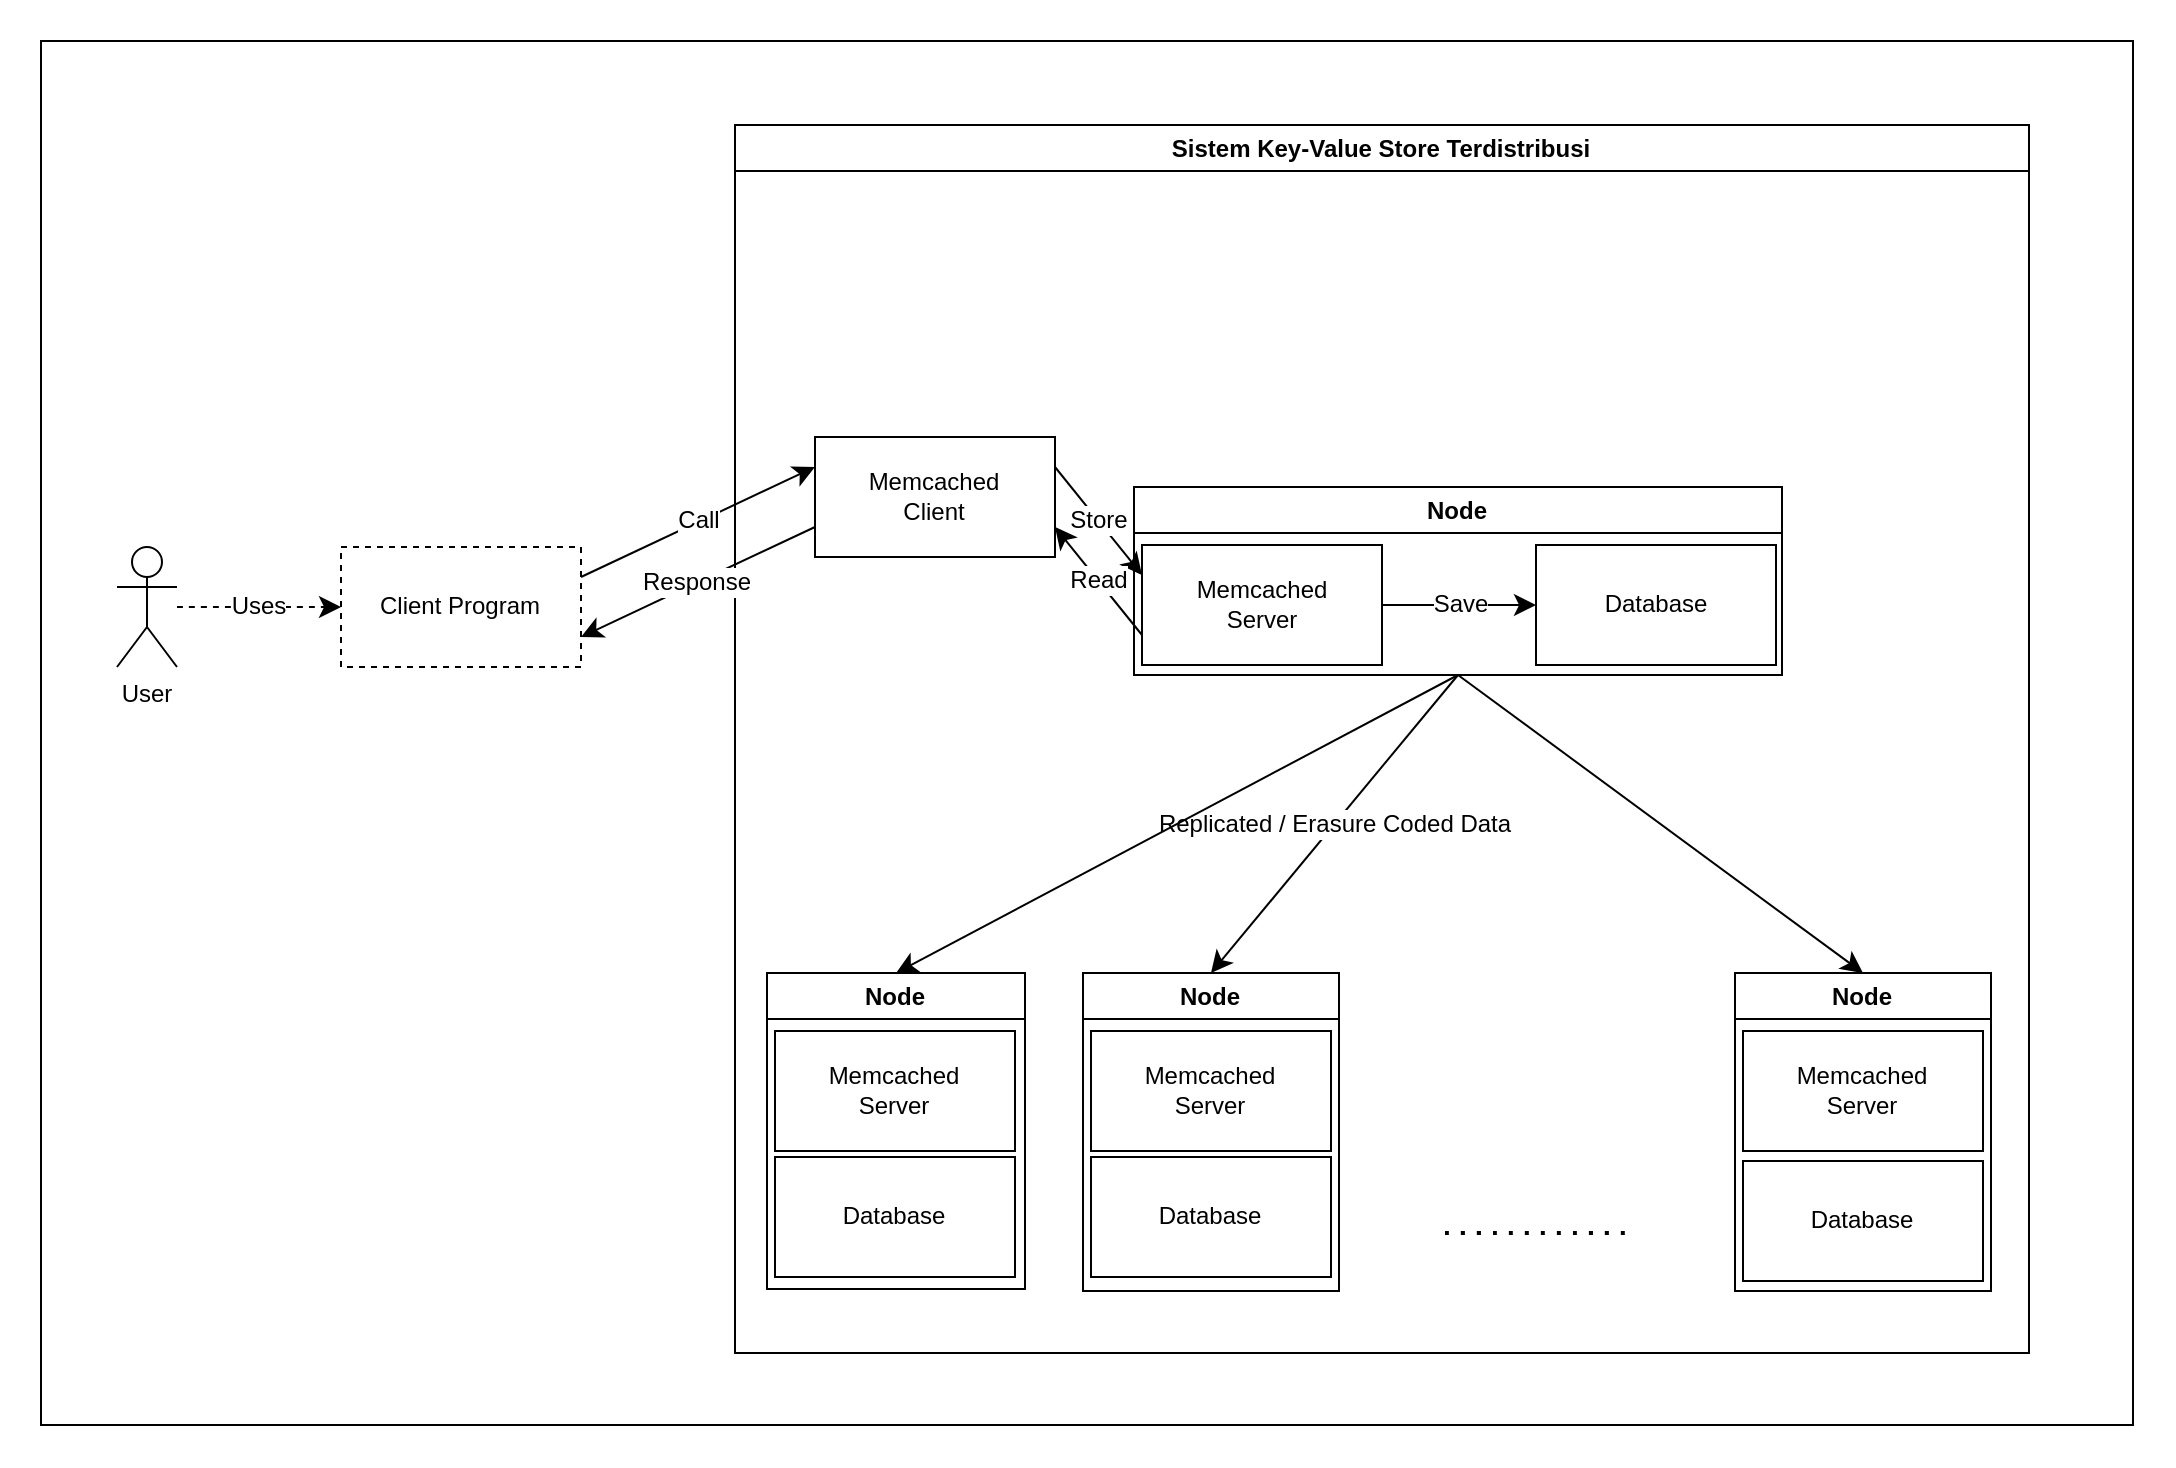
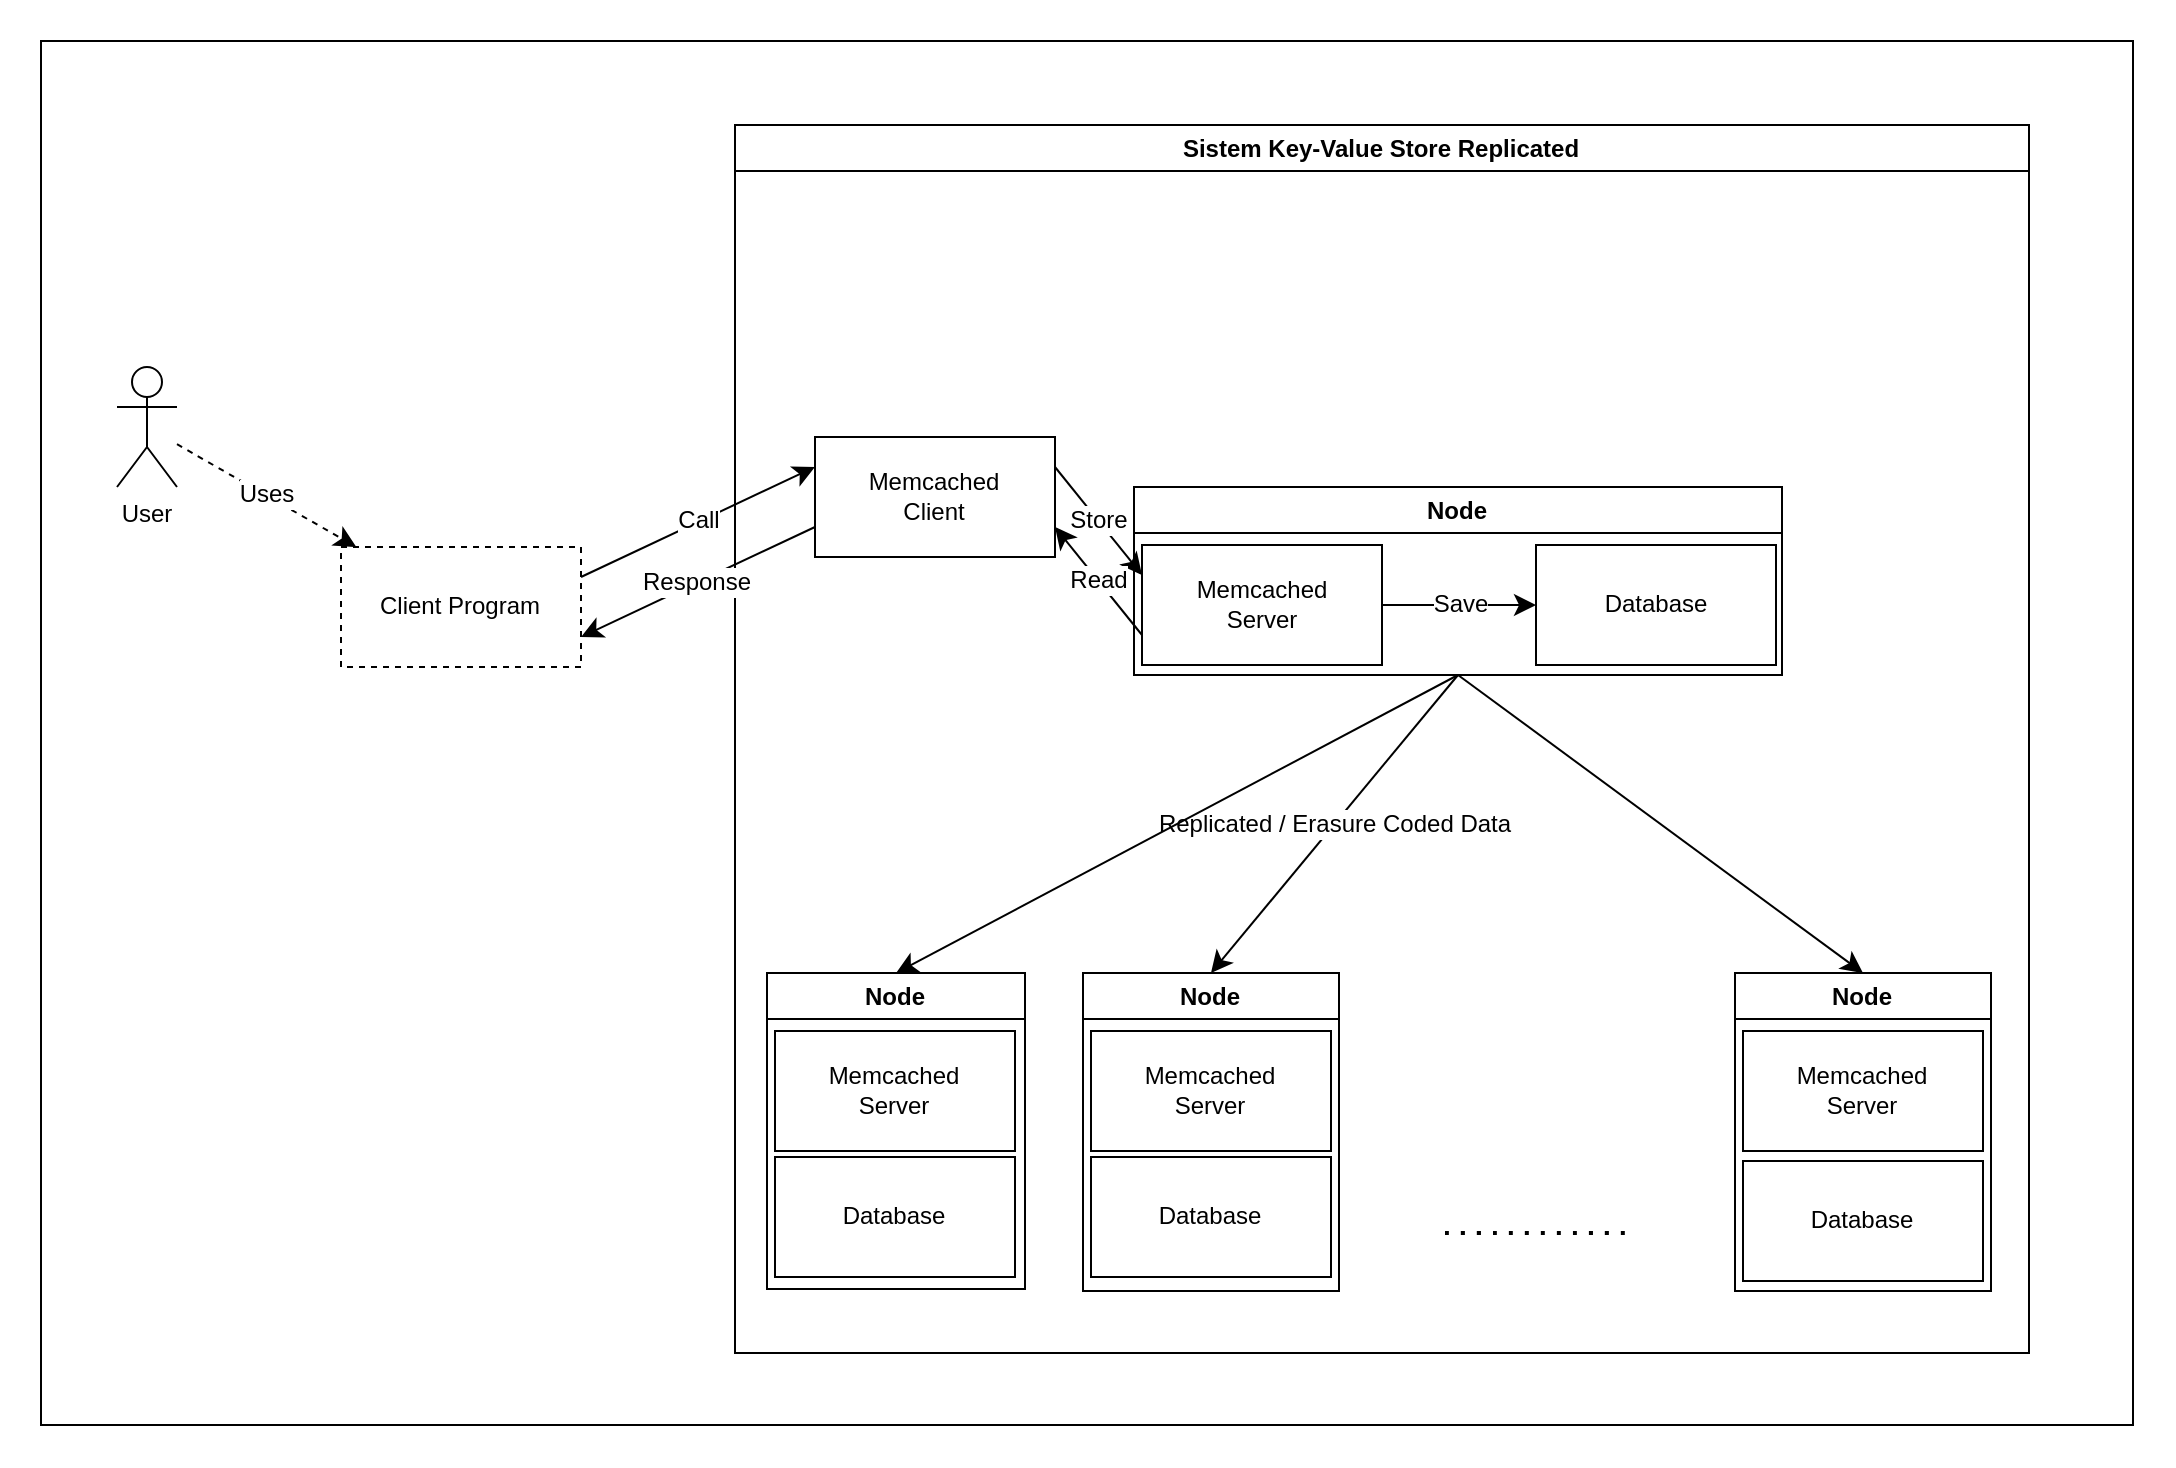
(1381, 149) -> (1381, 149)
(147, 607) -> (147, 427)
